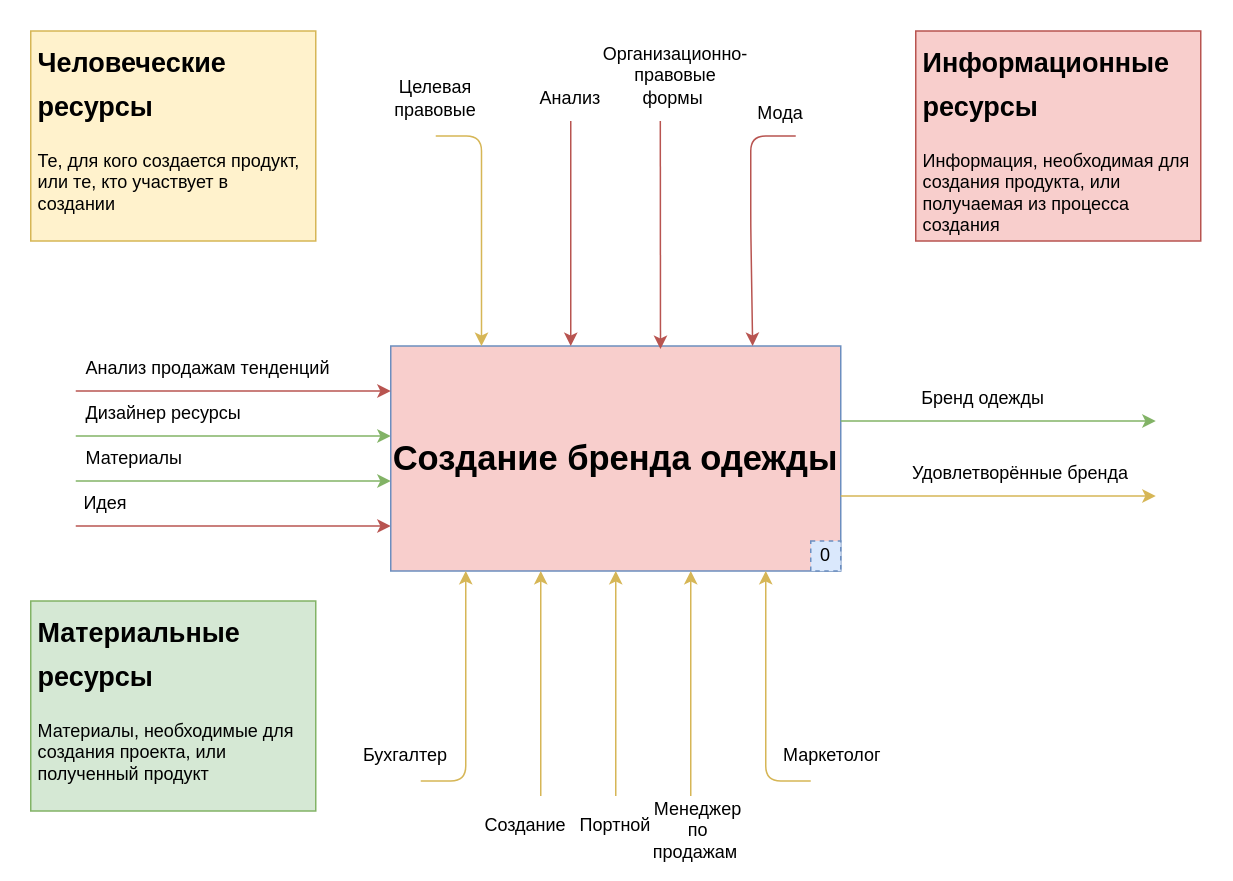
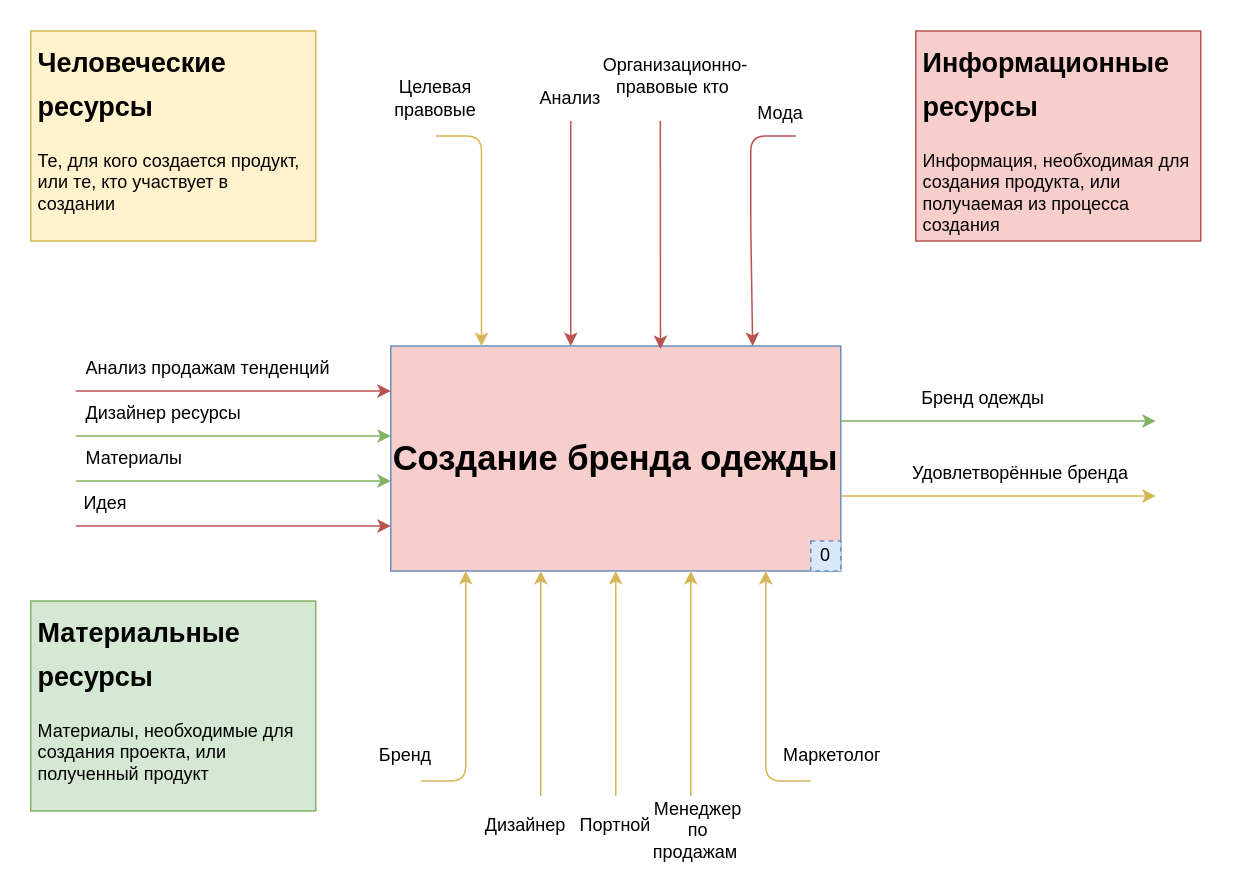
(676, 76) -> (676, 76)
(406, 755) -> (406, 755)
(526, 826) -> (526, 826)
